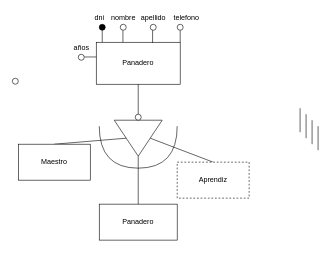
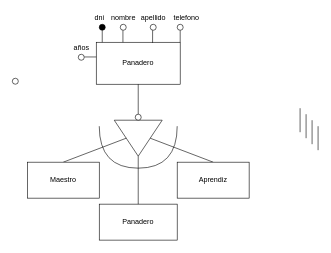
(54, 162) -> (63, 180)
(213, 180) -> (213, 180)
